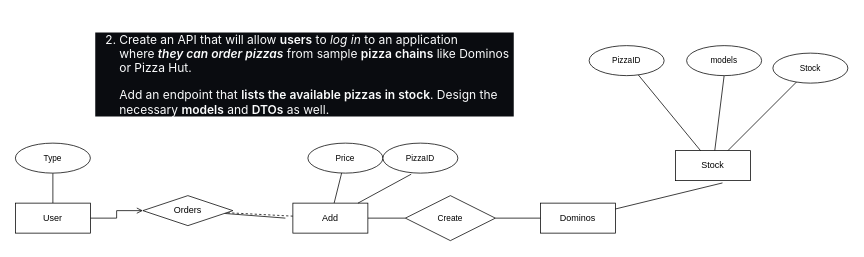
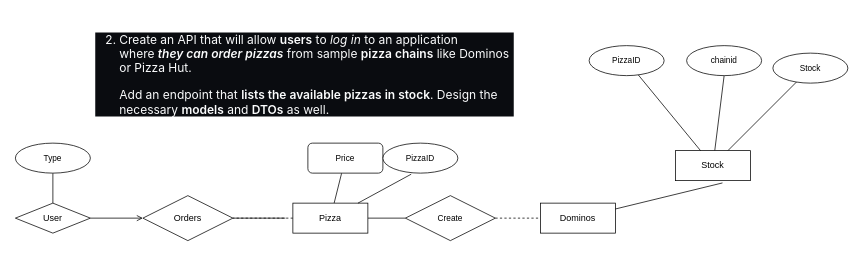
(724, 60) -> (724, 60)
(345, 158) -> (345, 158)
(188, 210) -> (188, 218)
(53, 218) -> (53, 218)
(330, 218) -> (330, 218)
(518, 218) -> (518, 218)
